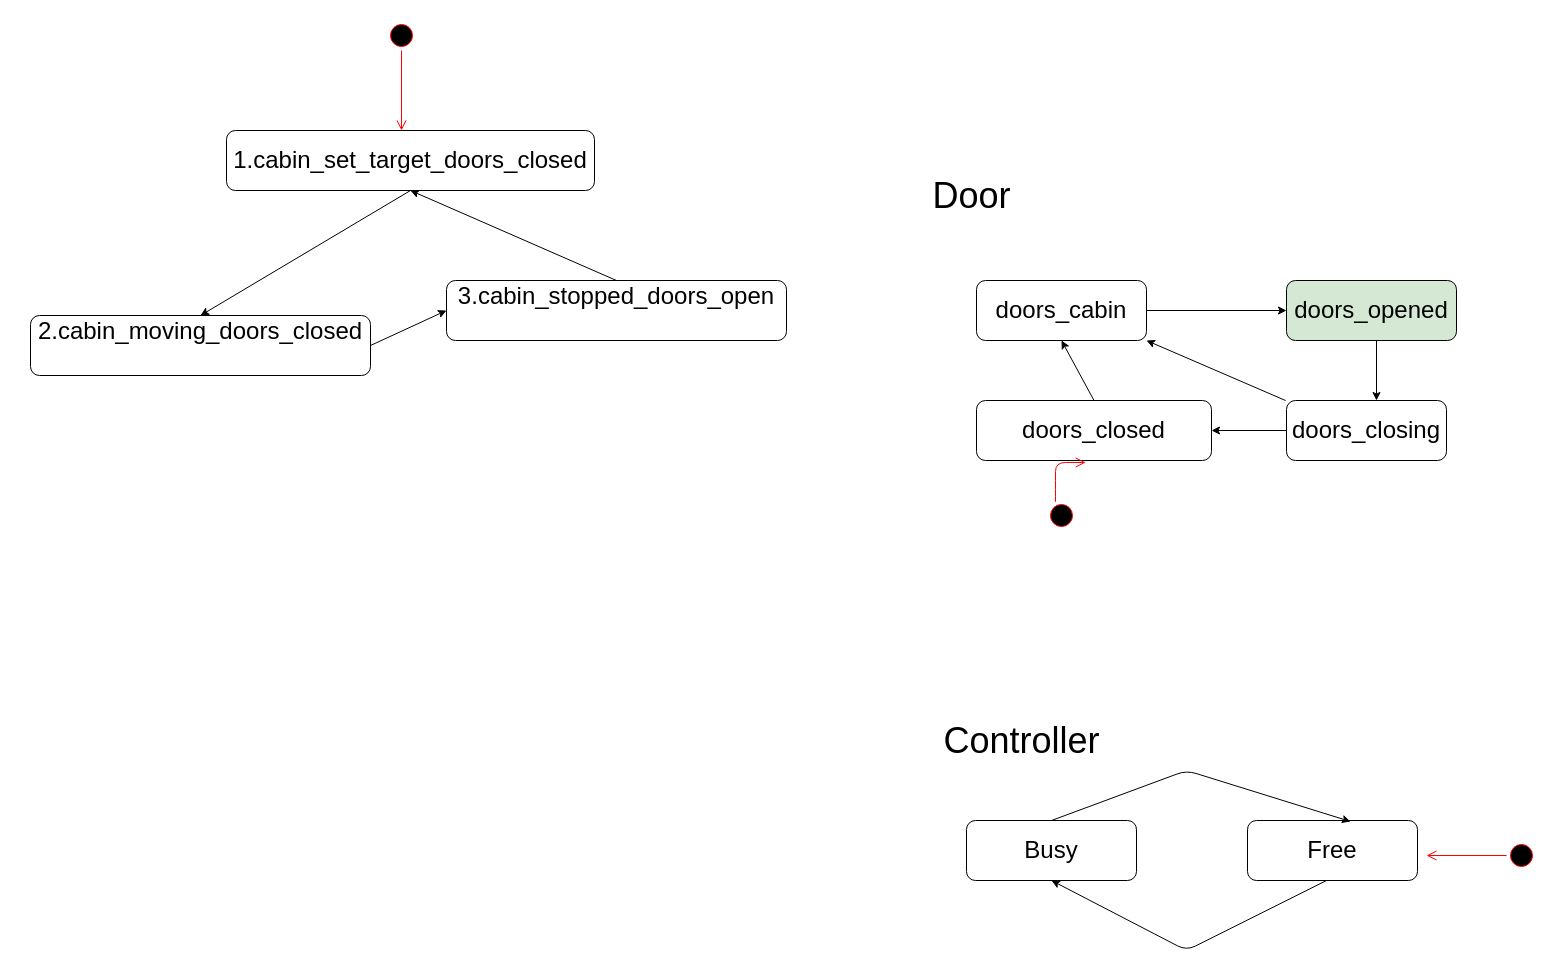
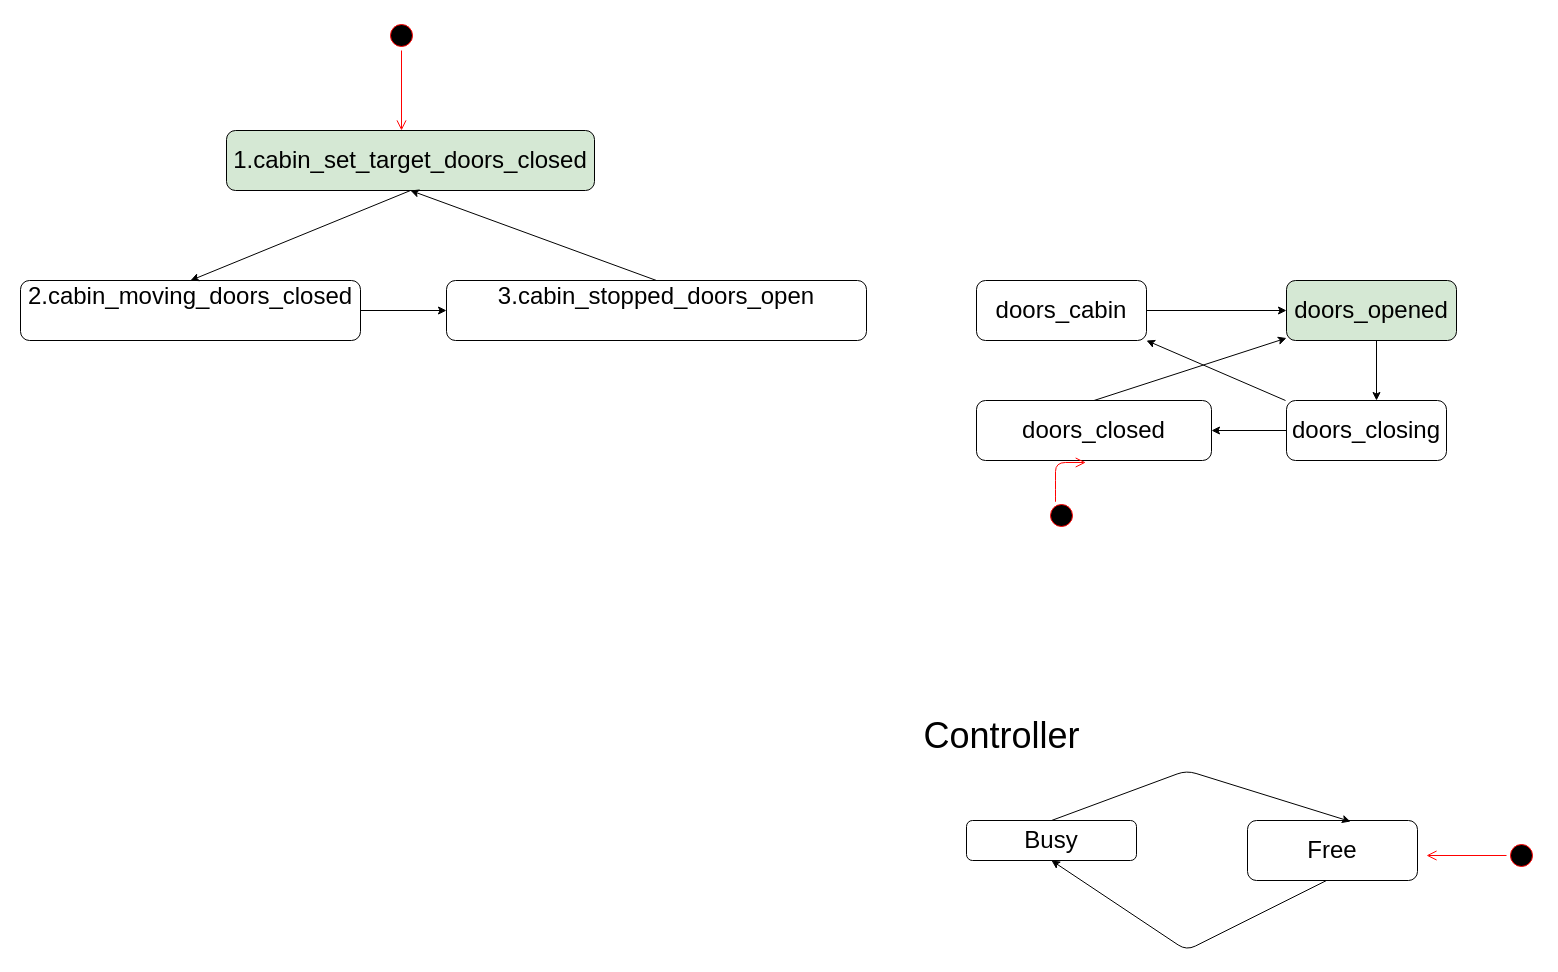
(411, 161) -> (411, 161)
(972, 196) -> none
(617, 311) -> (657, 311)
(201, 346) -> (191, 311)
(1080, 374) -> (1187, 370)
(1022, 741) -> (1002, 736)
(1052, 851) -> (1052, 841)
